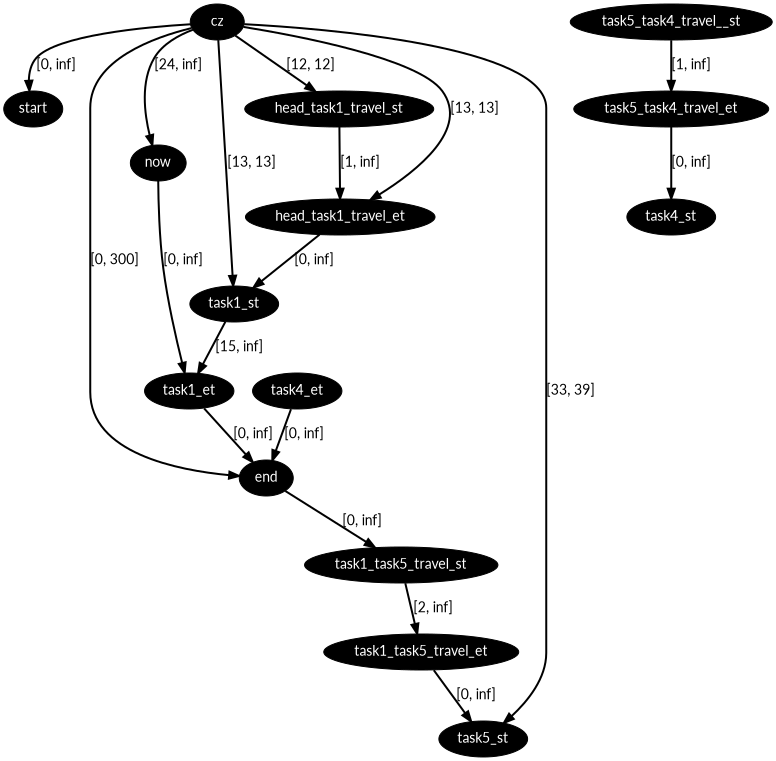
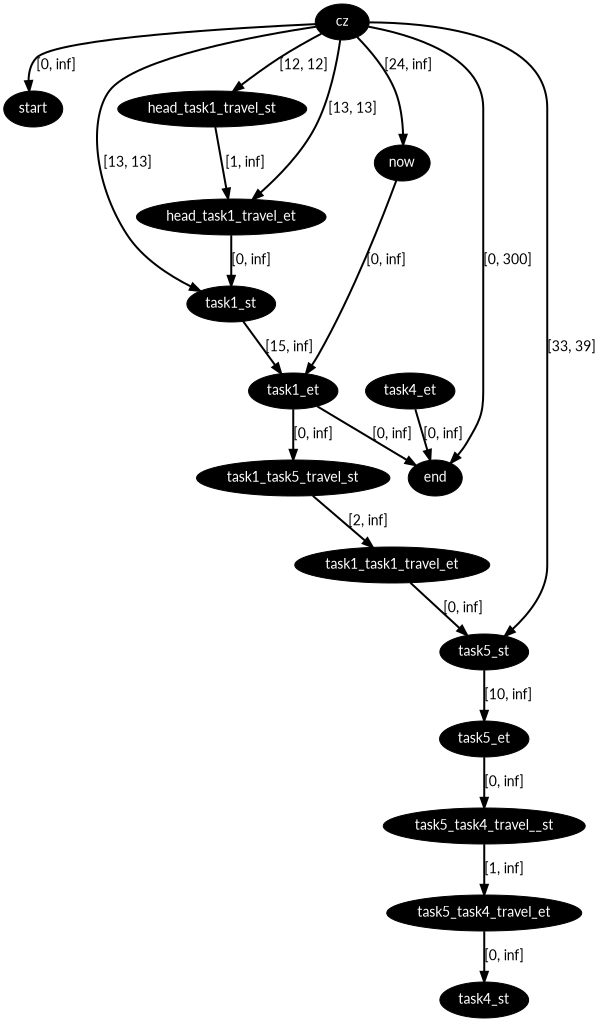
(326, 516) -> (293, 429)
(421, 652) -> (392, 565)
none -> (484, 739)
